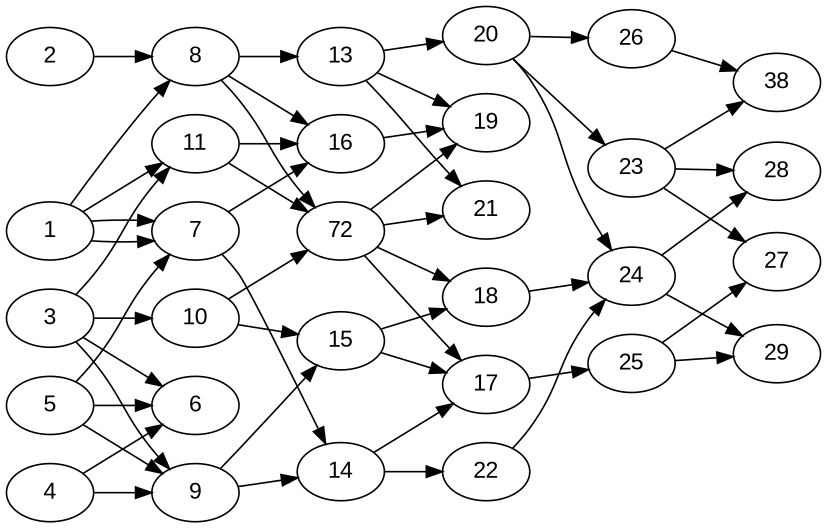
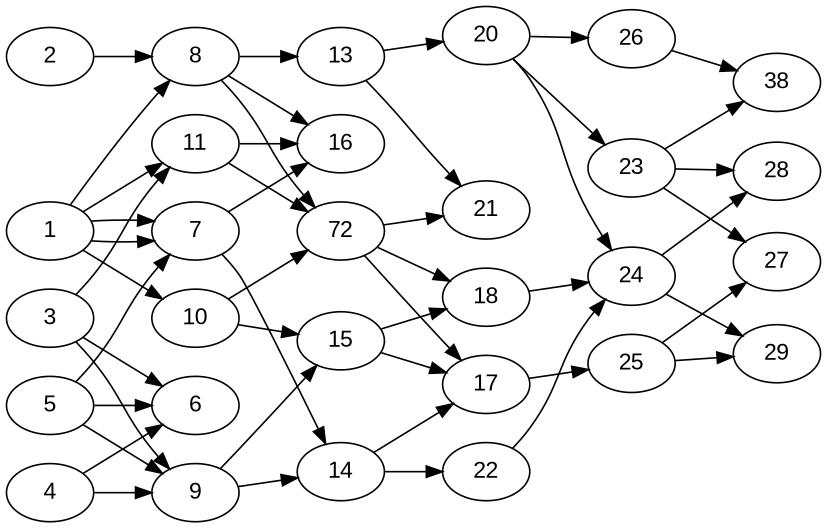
(486, 123) -> none
(111, 318) -> (116, 270)
